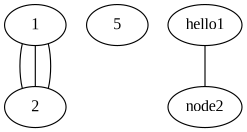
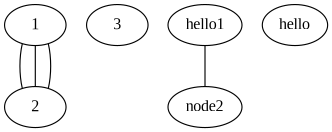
(117, 25) -> (117, 25)
none -> (295, 25)
